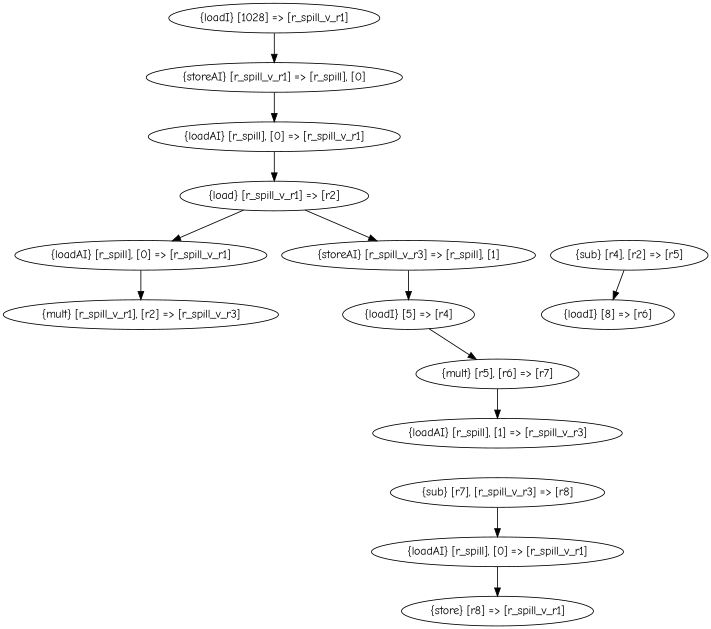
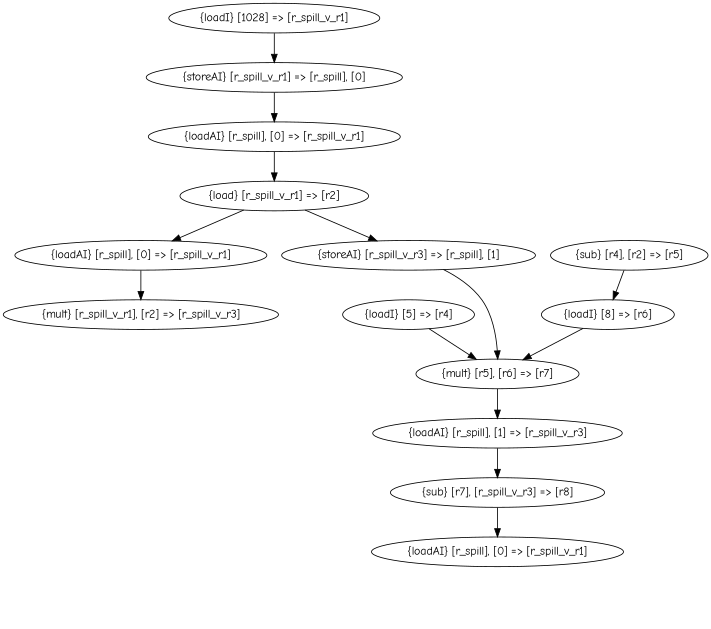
(409, 281) -> (483, 302)
none -> (557, 342)
none -> (497, 459)
(497, 611) -> none
